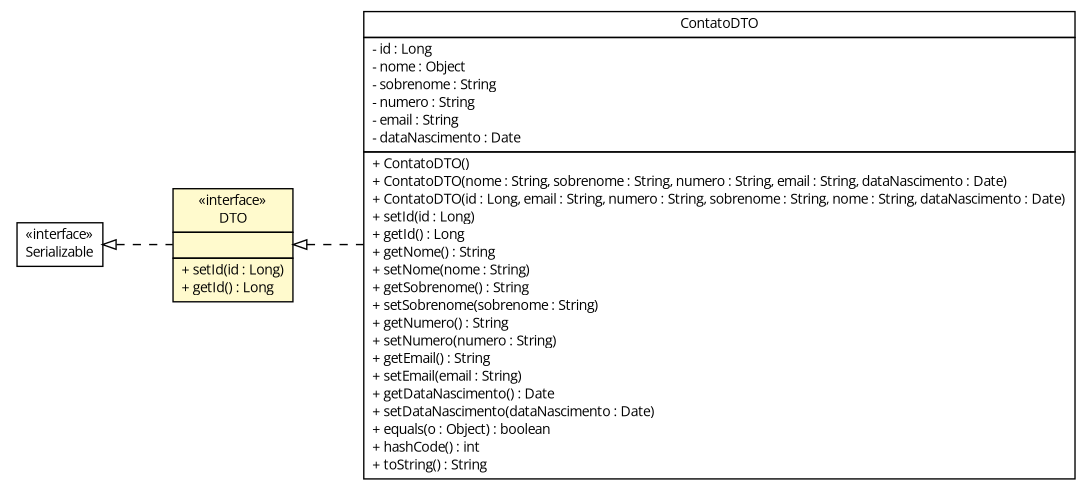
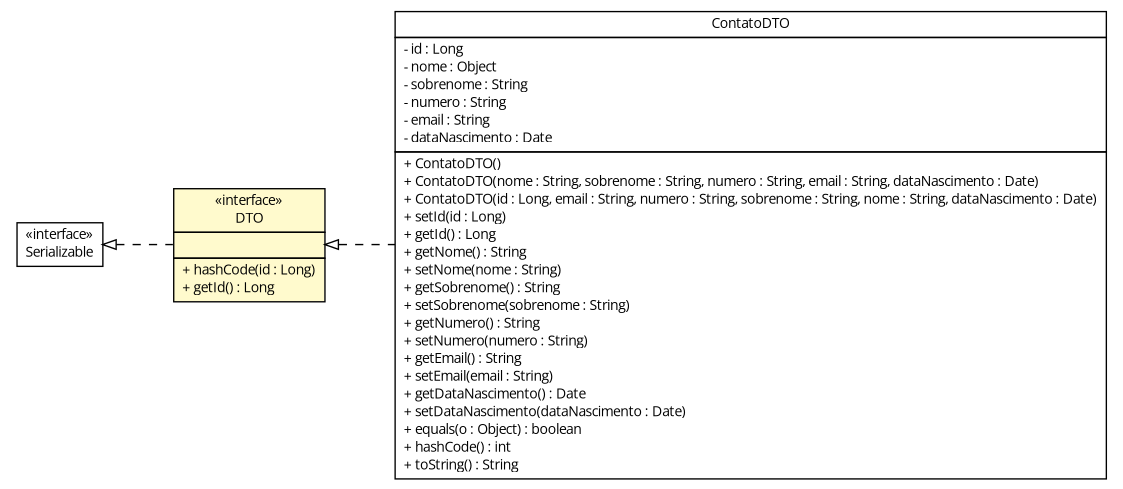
(233, 270) -> (249, 270)
